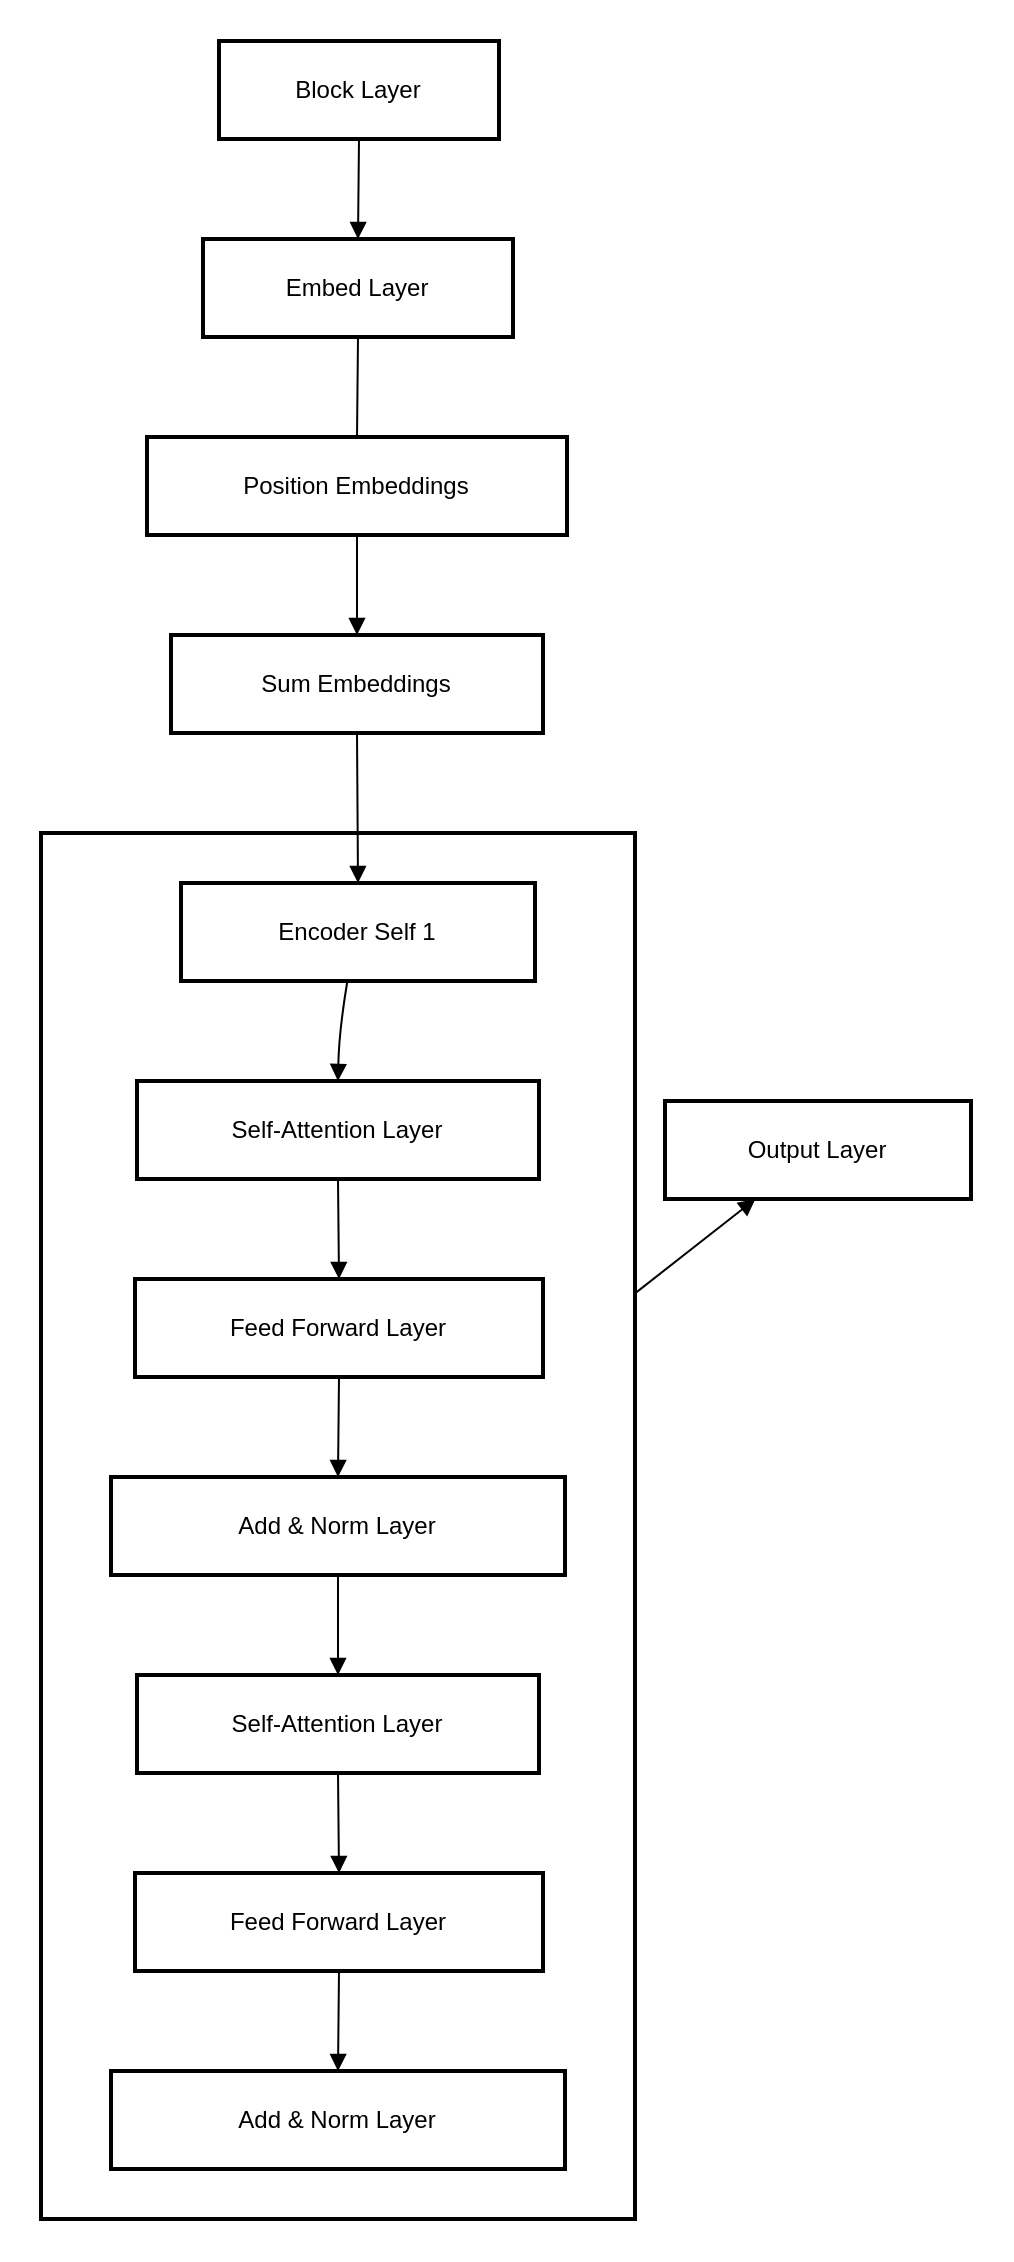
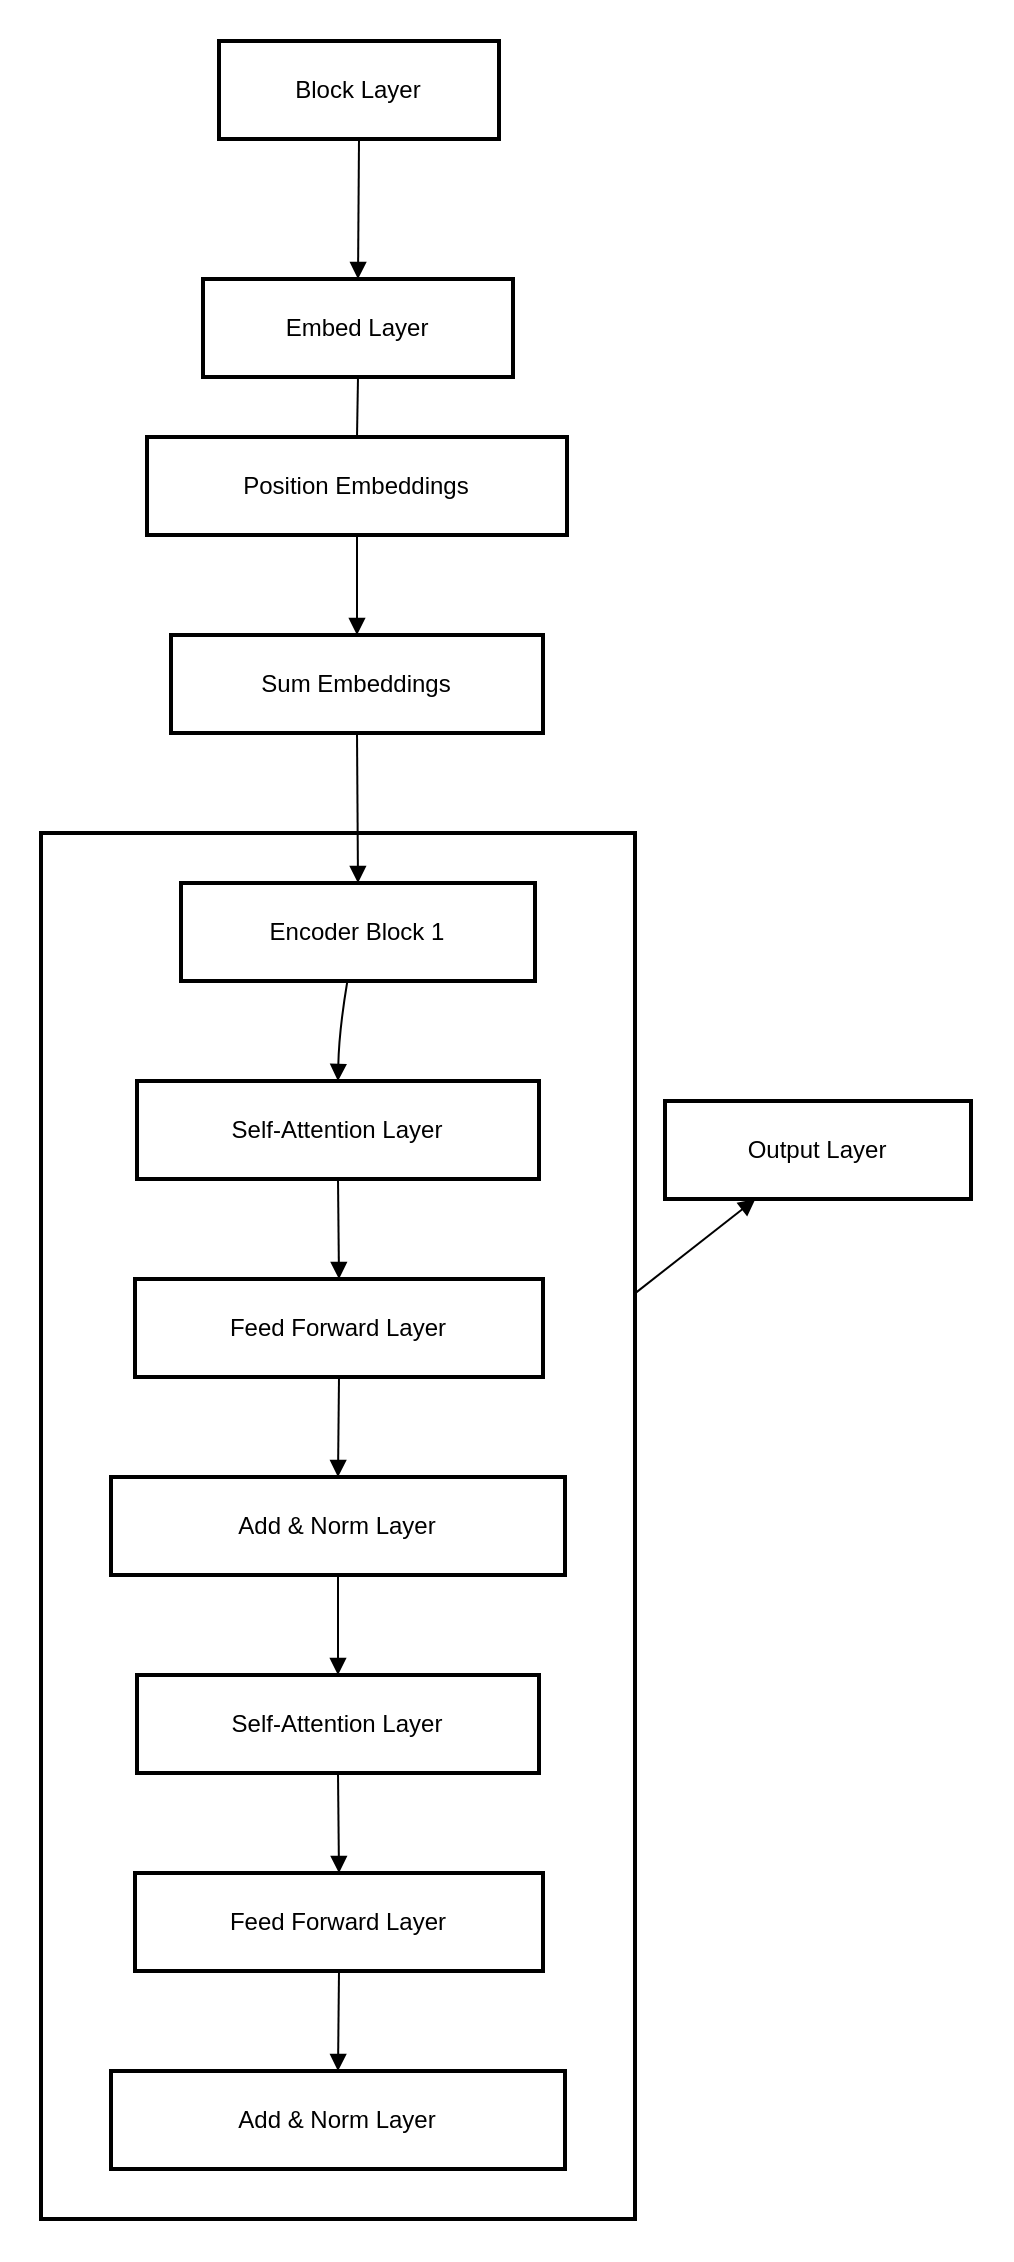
(358, 288) -> (358, 328)
(358, 933) -> (358, 933)
